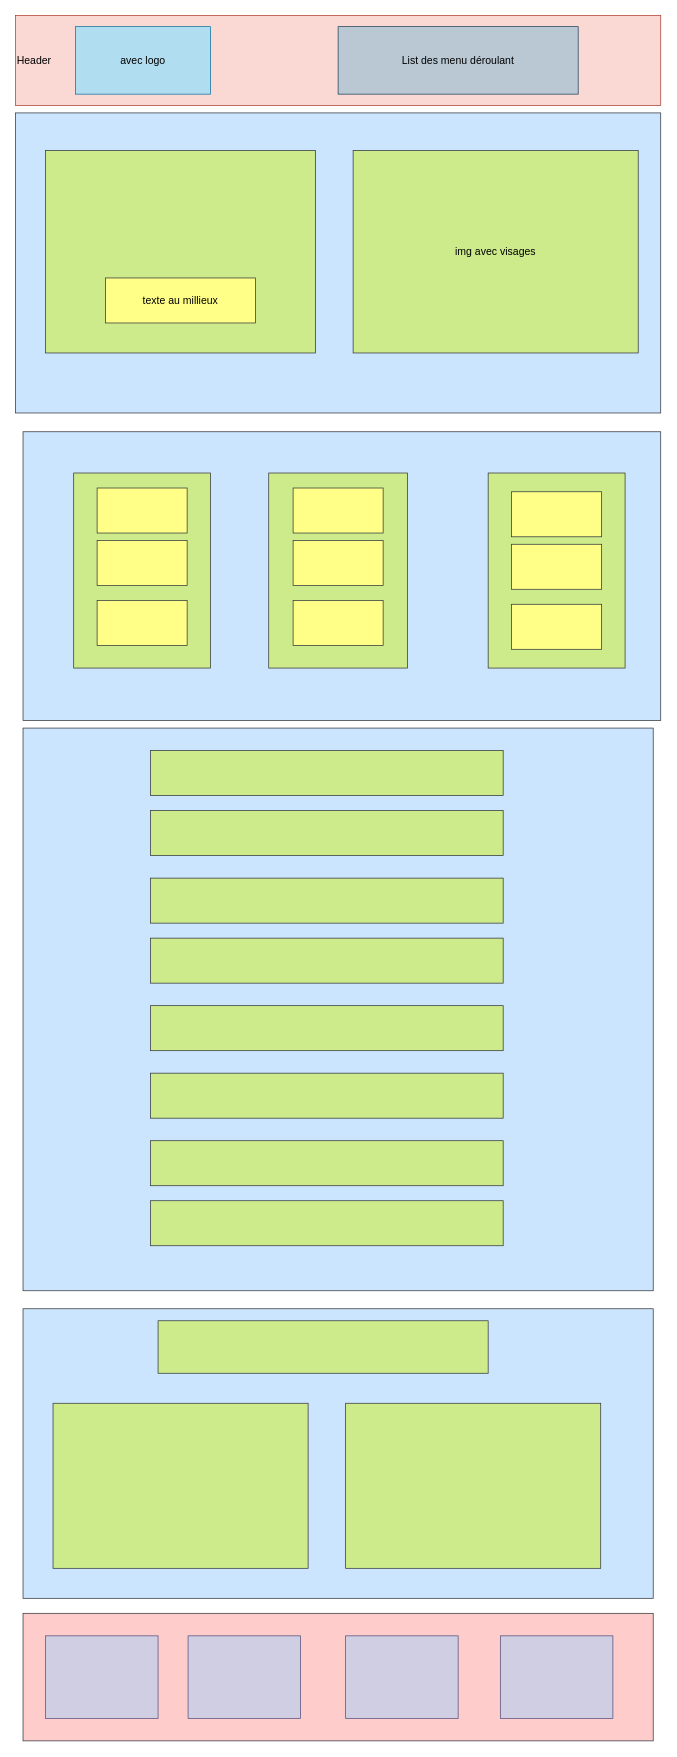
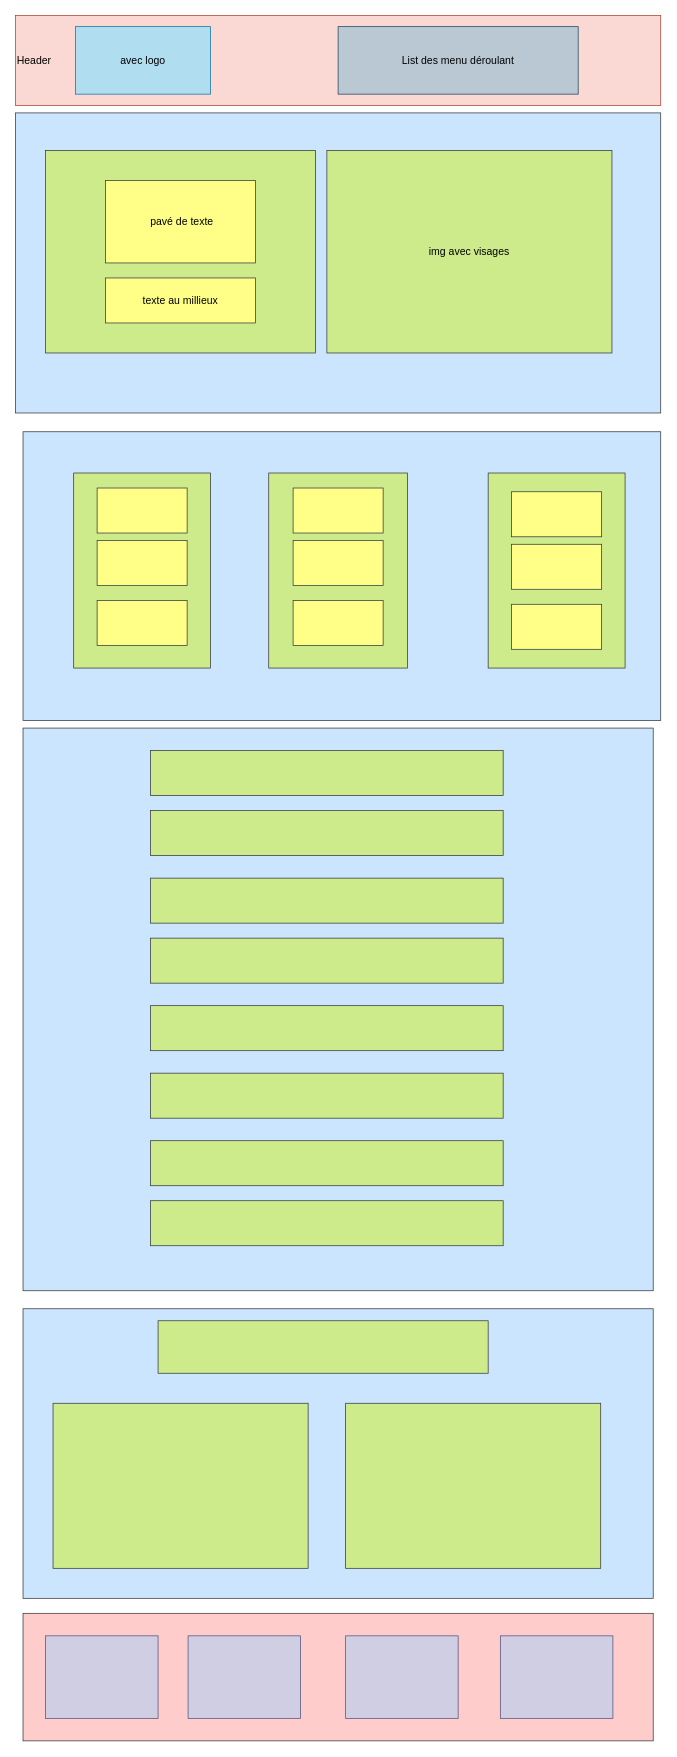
none -> (180, 222)
(495, 252) -> (469, 252)
